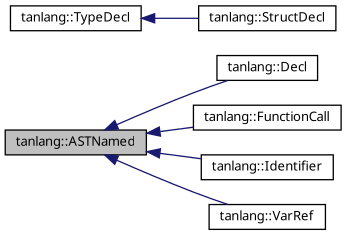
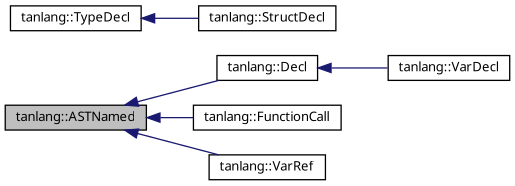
none -> (449, 68)
(267, 167) -> none
